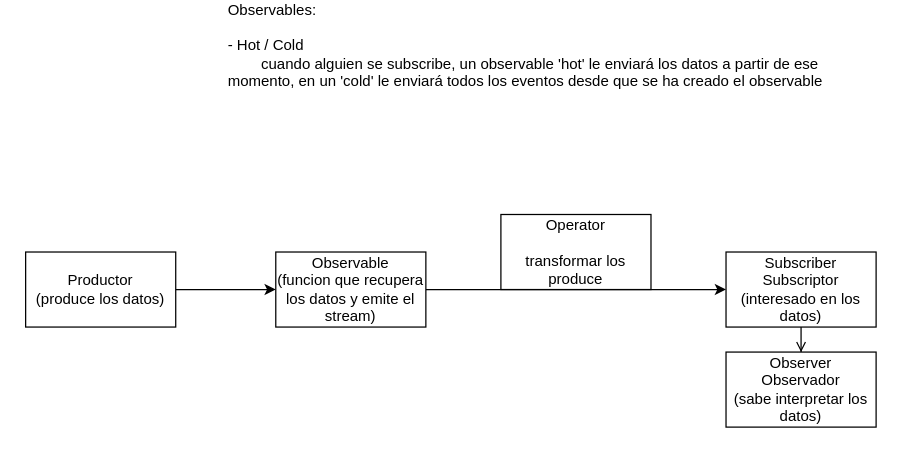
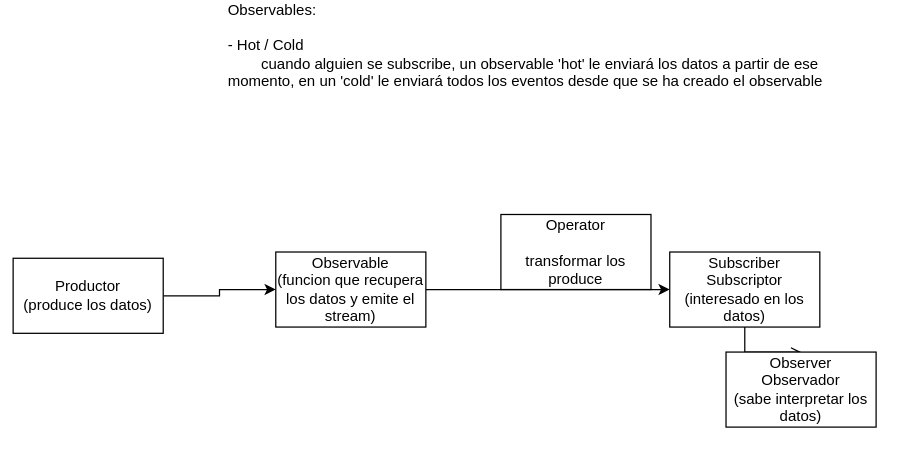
(101, 289) -> (88, 296)
(801, 289) -> (744, 289)
